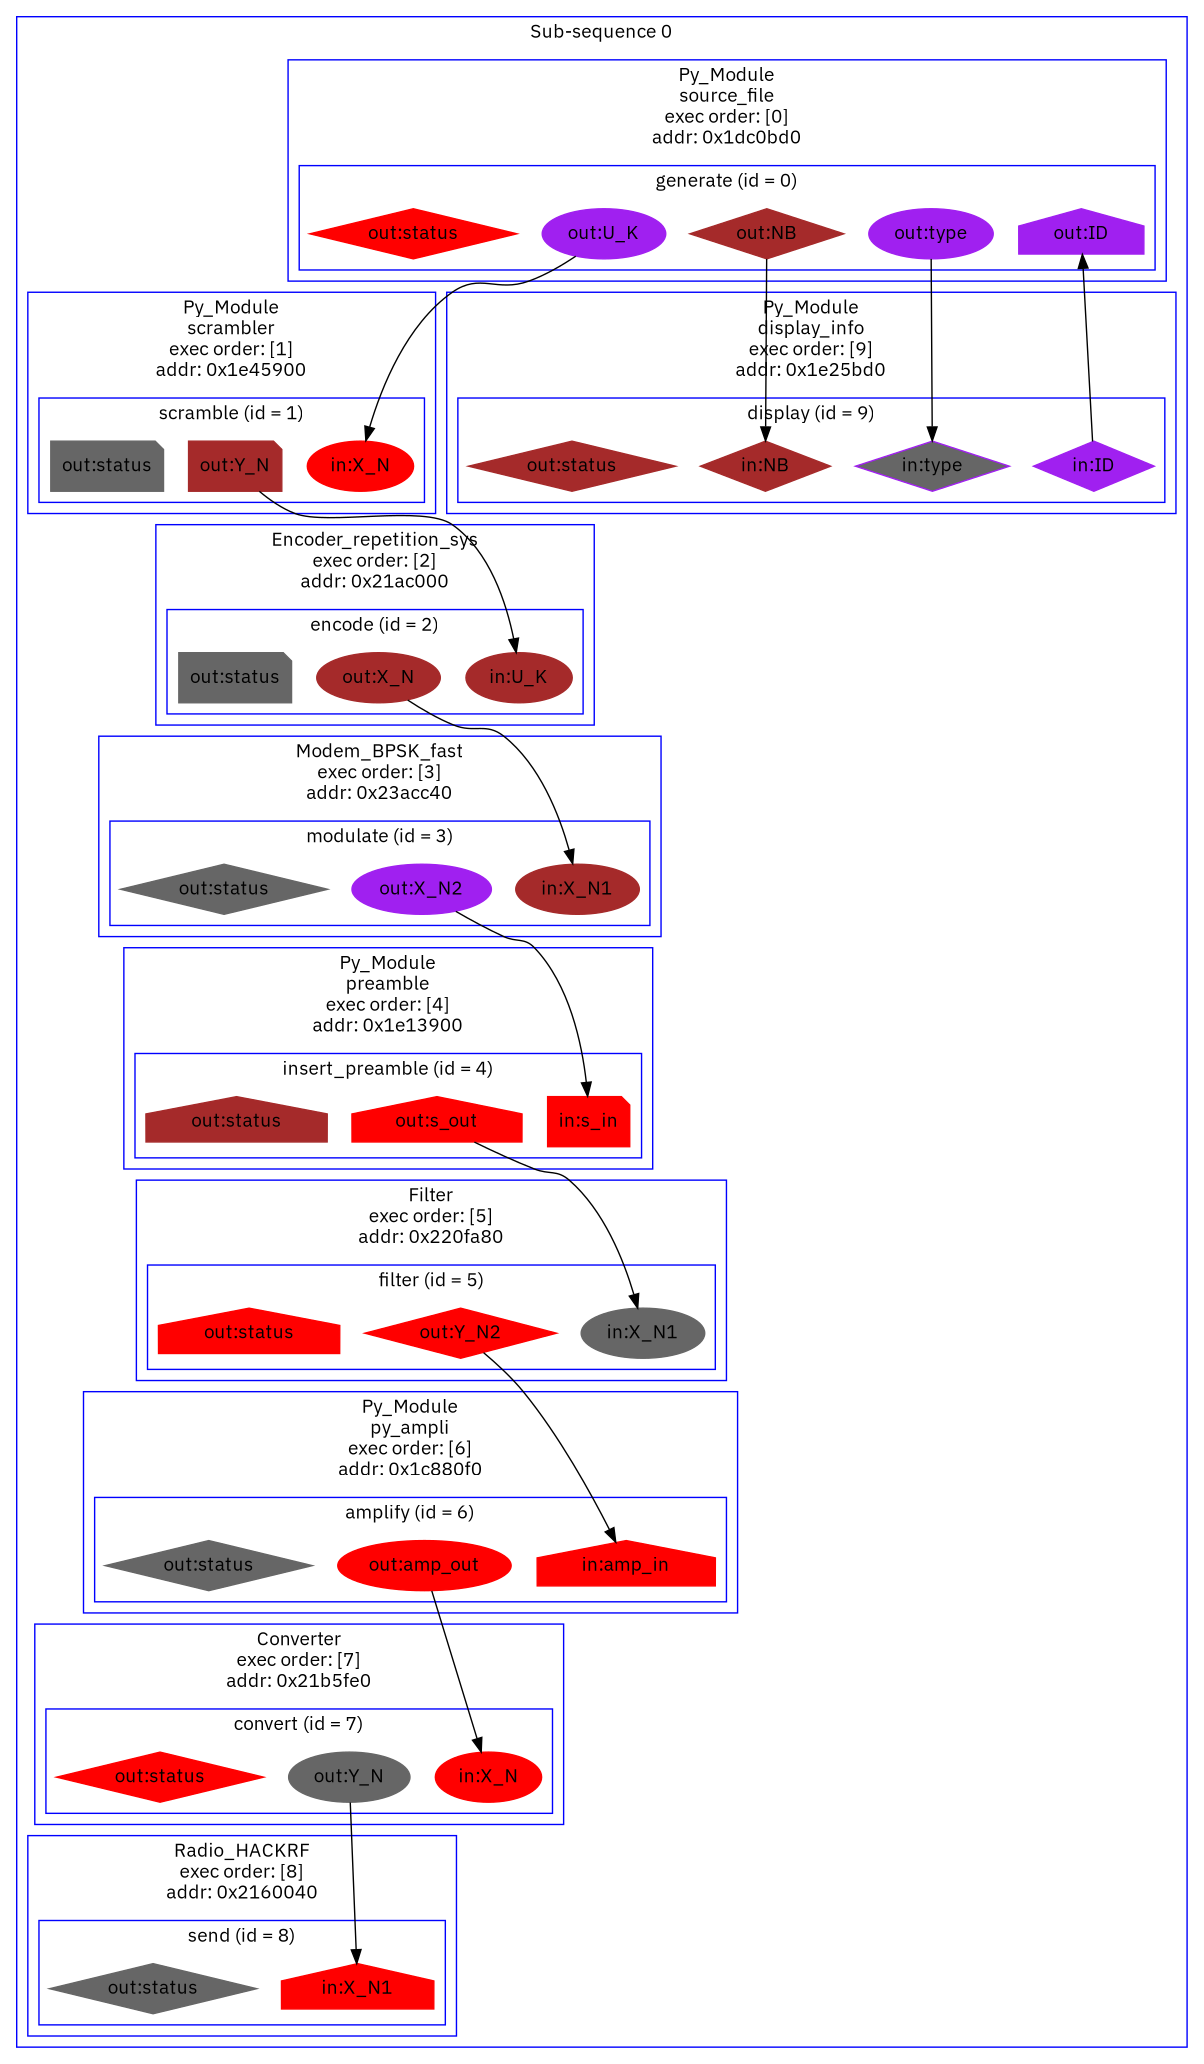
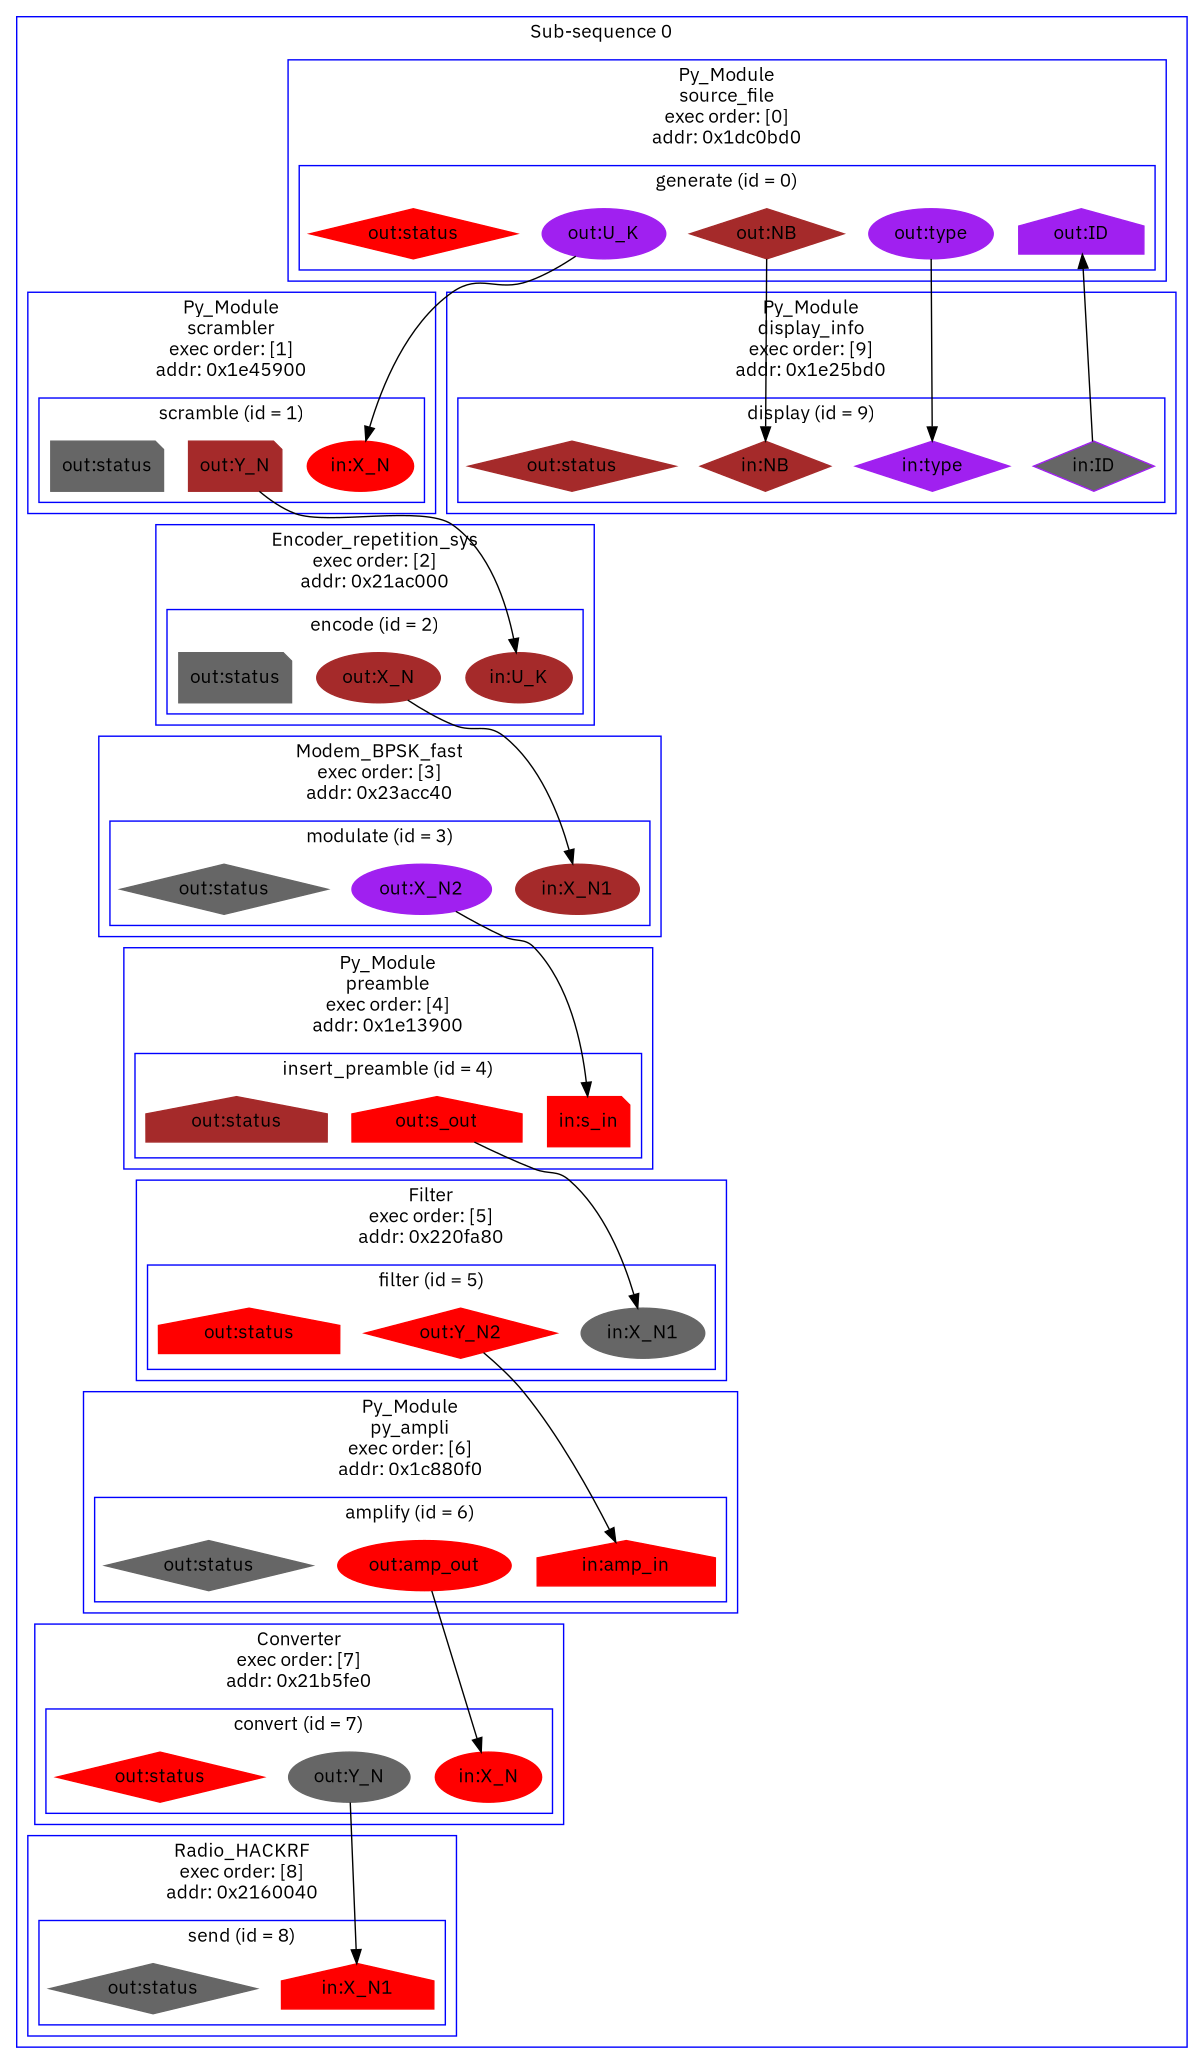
(932, 466) -> (932, 466)
(1094, 466) -> (1094, 466)
